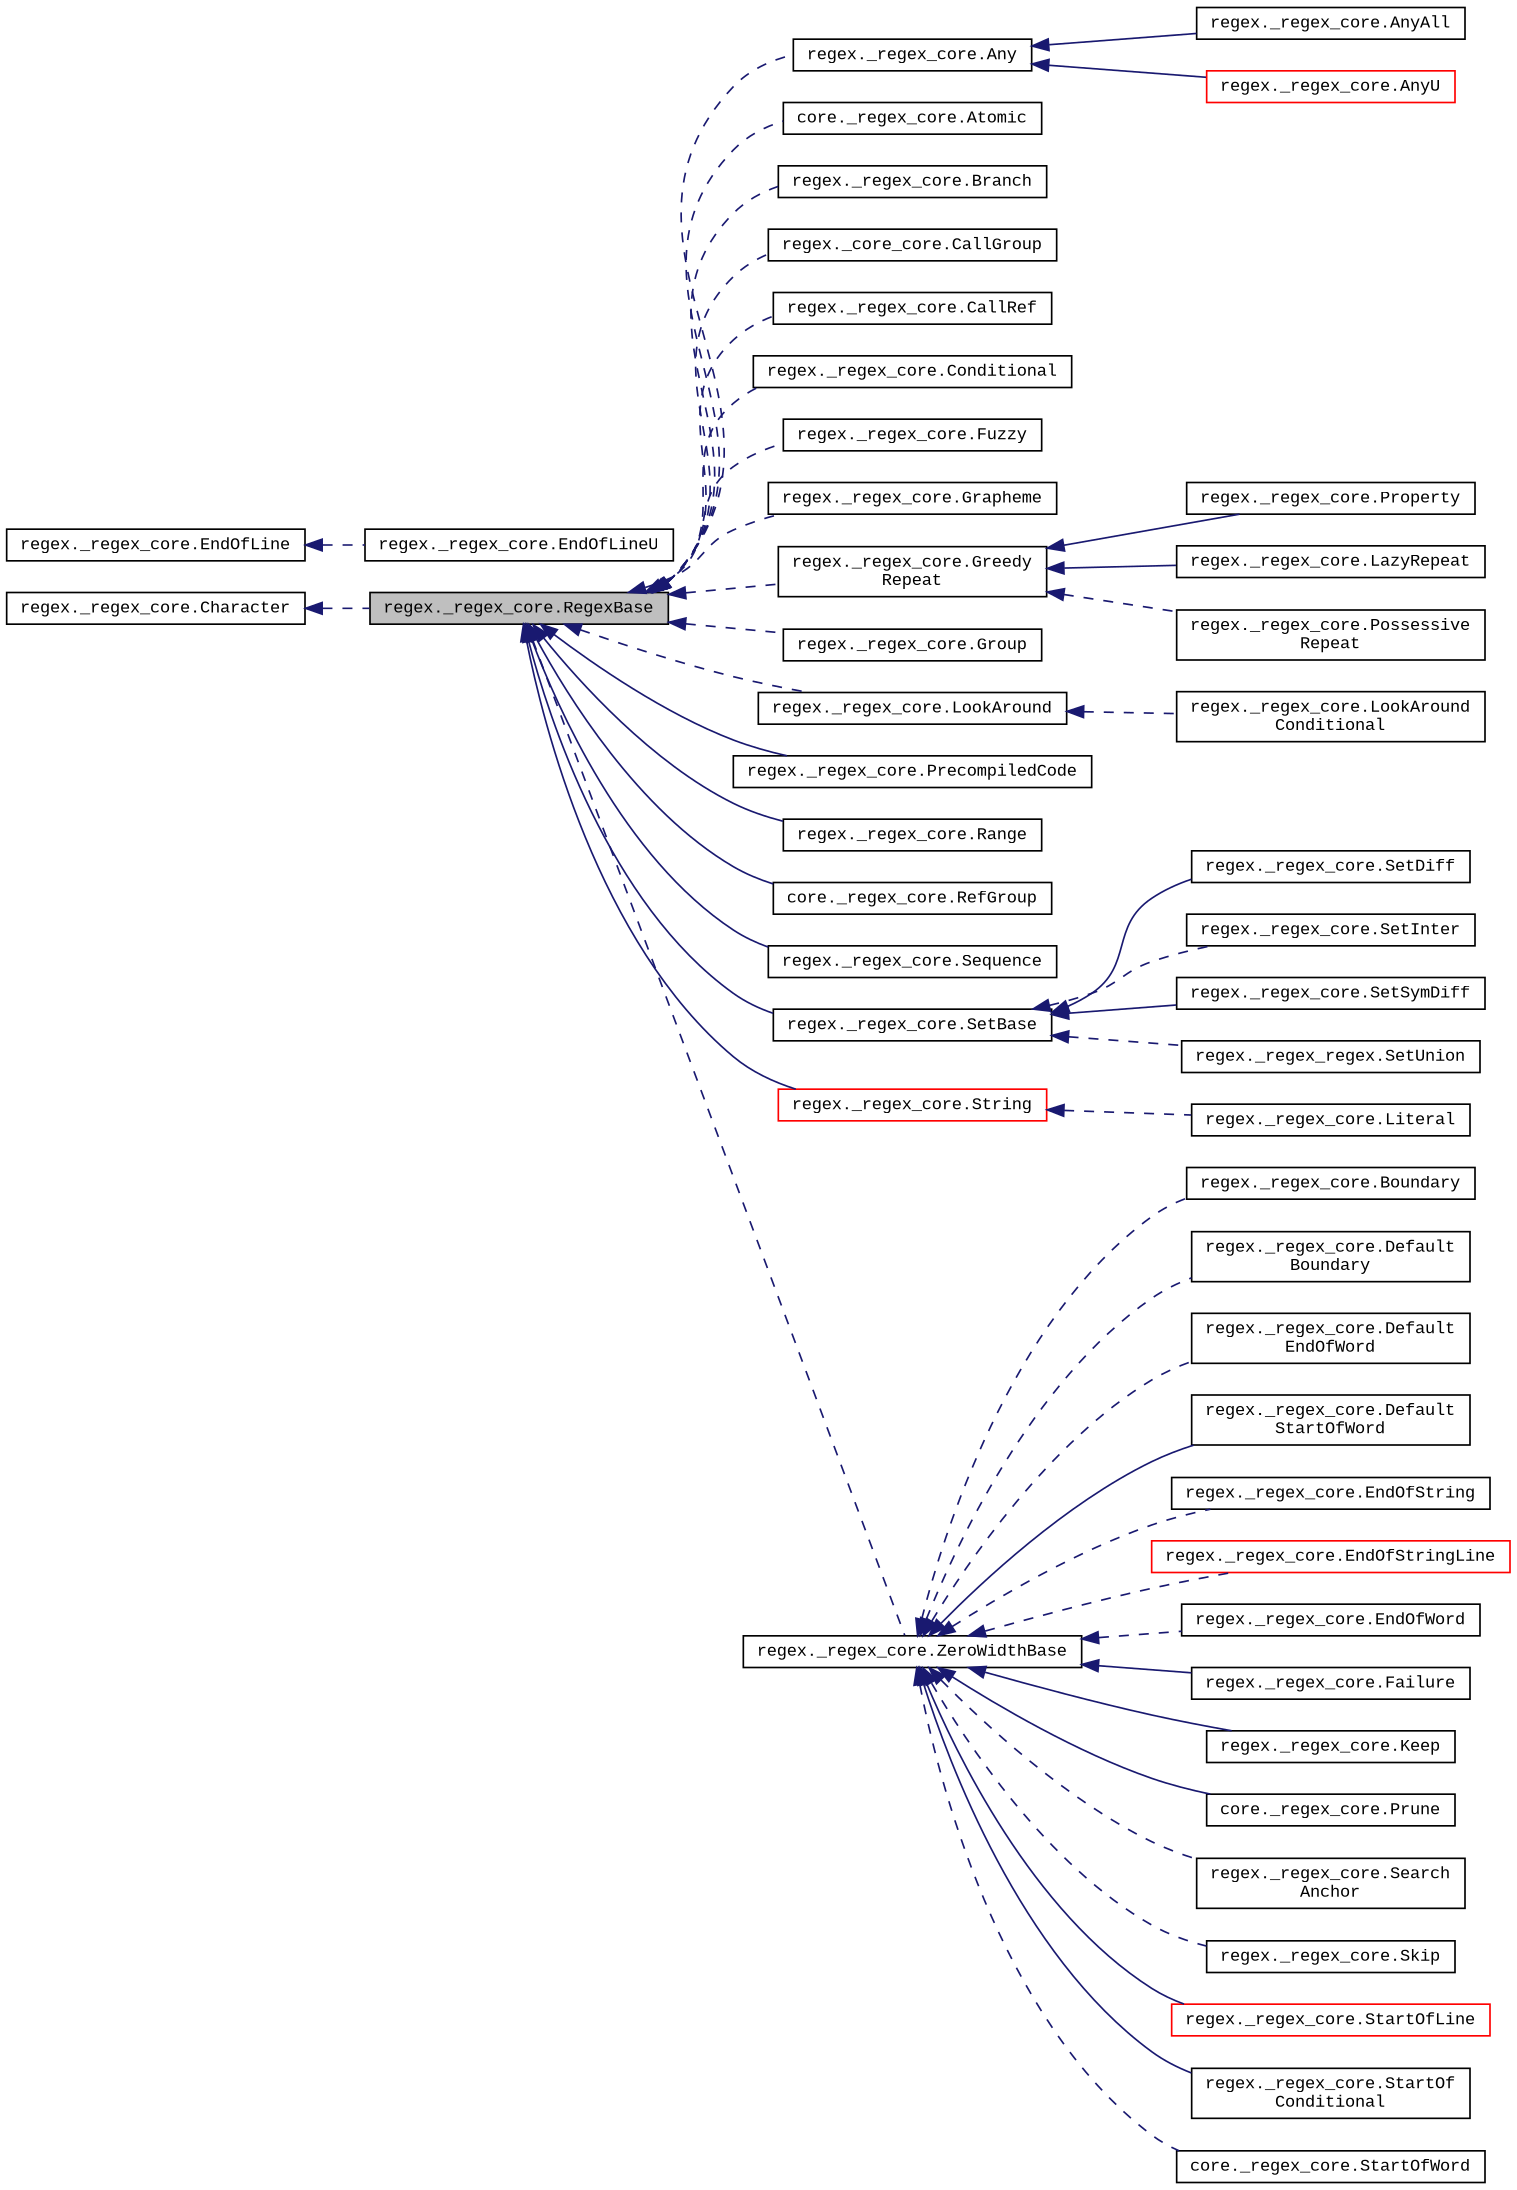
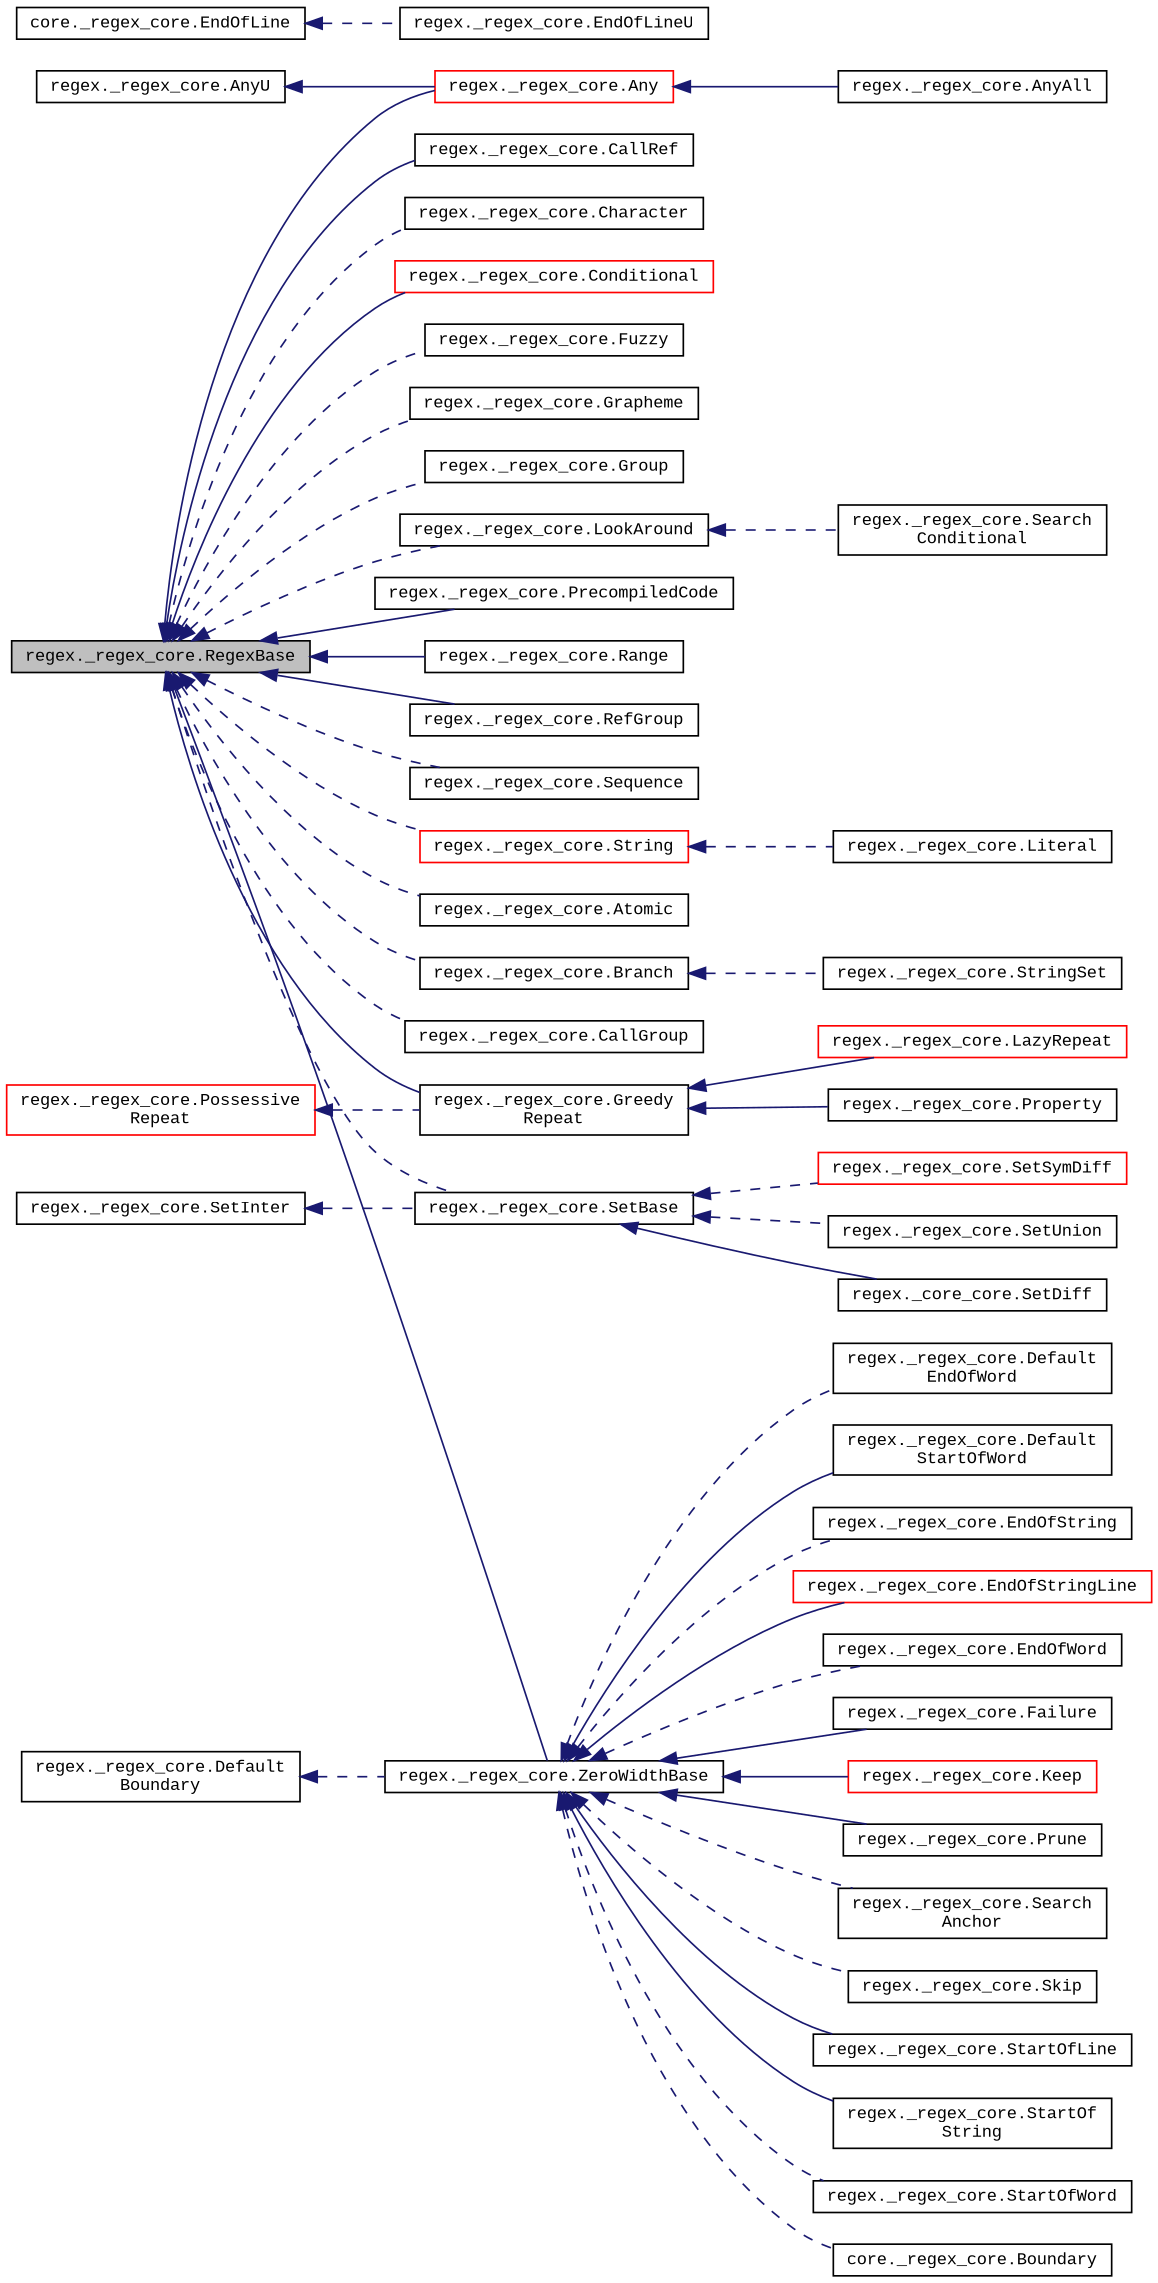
(912, 55) -> (554, 87)
(1127, 71) -> (369, 87)
(1331, 87) -> (161, 87)
(912, 118) -> (554, 910)
(682, 214) -> (236, 320)
(912, 245) -> (554, 1037)
(912, 372) -> (554, 277)
(701, 439) -> (242, 363)
(703, 481) -> (259, 436)
(156, 545) -> (161, 23)
(1331, 562) -> (972, 1042)
(732, 588) -> (301, 990)
(1120, 603) -> (376, 1110)
(346, 608) -> (249, 402)
(1331, 635) -> (161, 1110)
(1331, 717) -> (972, 530)
(623, 816) -> (320, 732)
(1331, 867) -> (972, 1295)
(639, 892) -> (273, 969)
(613, 898) -> (298, 772)
(912, 898) -> (554, 720)
none -> (972, 973)
(1129, 973) -> (375, 1208)
(1331, 993) -> (972, 1168)
(1123, 1009) -> (764, 1188)
(1331, 1057) -> (972, 1232)
(719, 1138) -> (368, 1222)
(1331, 1183) -> (972, 2260)
(1030, 1425) -> (351, 1777)
(1108, 1599) -> (708, 1662)
(1331, 1747) -> (972, 1777)
(1331, 1810) -> (972, 1840)
(1331, 2020) -> (972, 2050)
(1331, 2093) -> (972, 2123)
(1331, 2167) -> (972, 2197)
